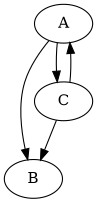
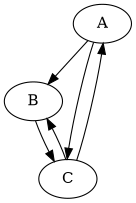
none -> (42, 137)
